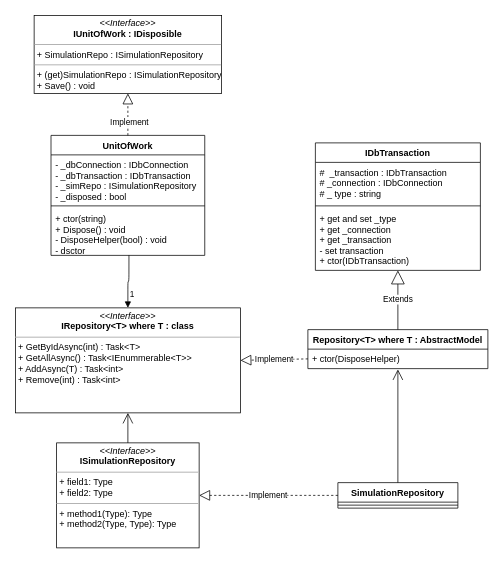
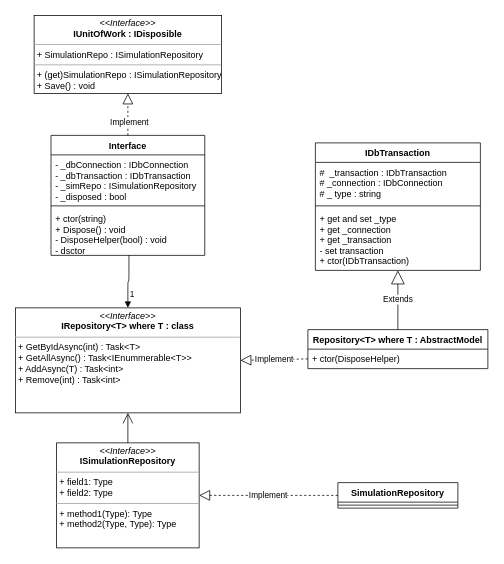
(128, 146) -> (128, 146)
(398, 427) -> none
